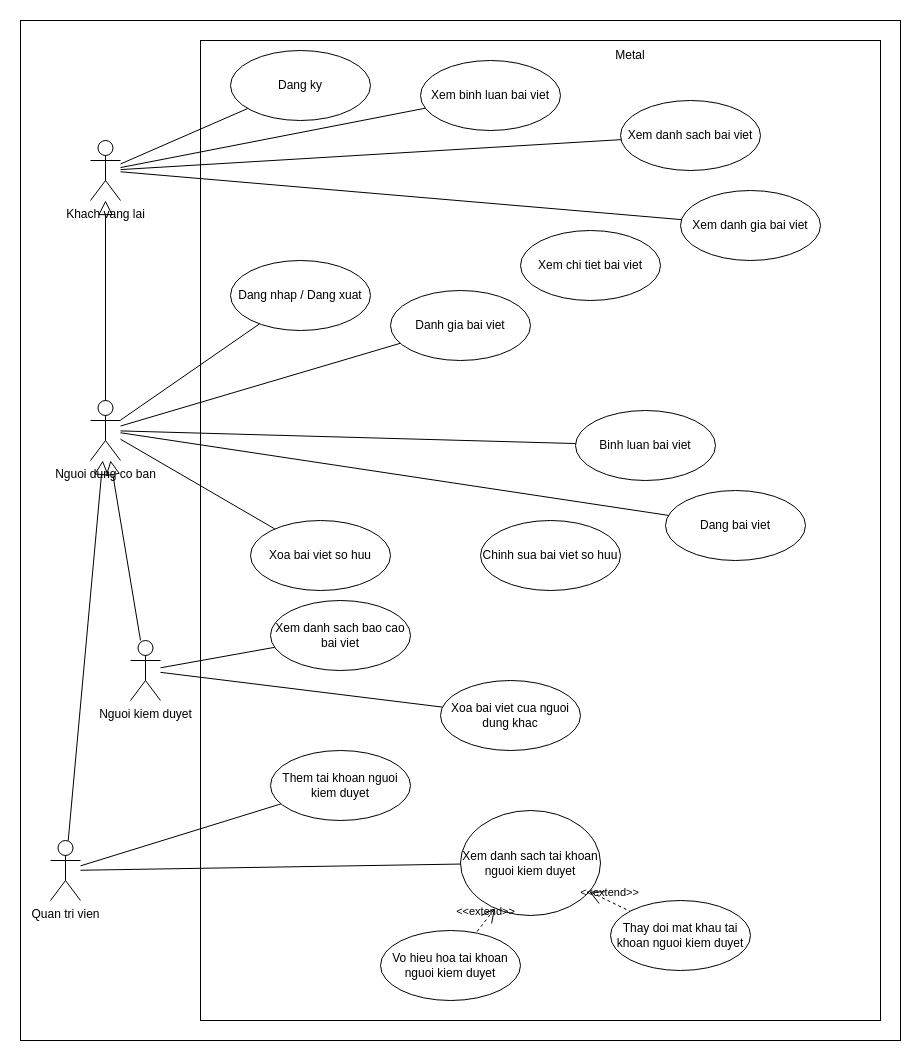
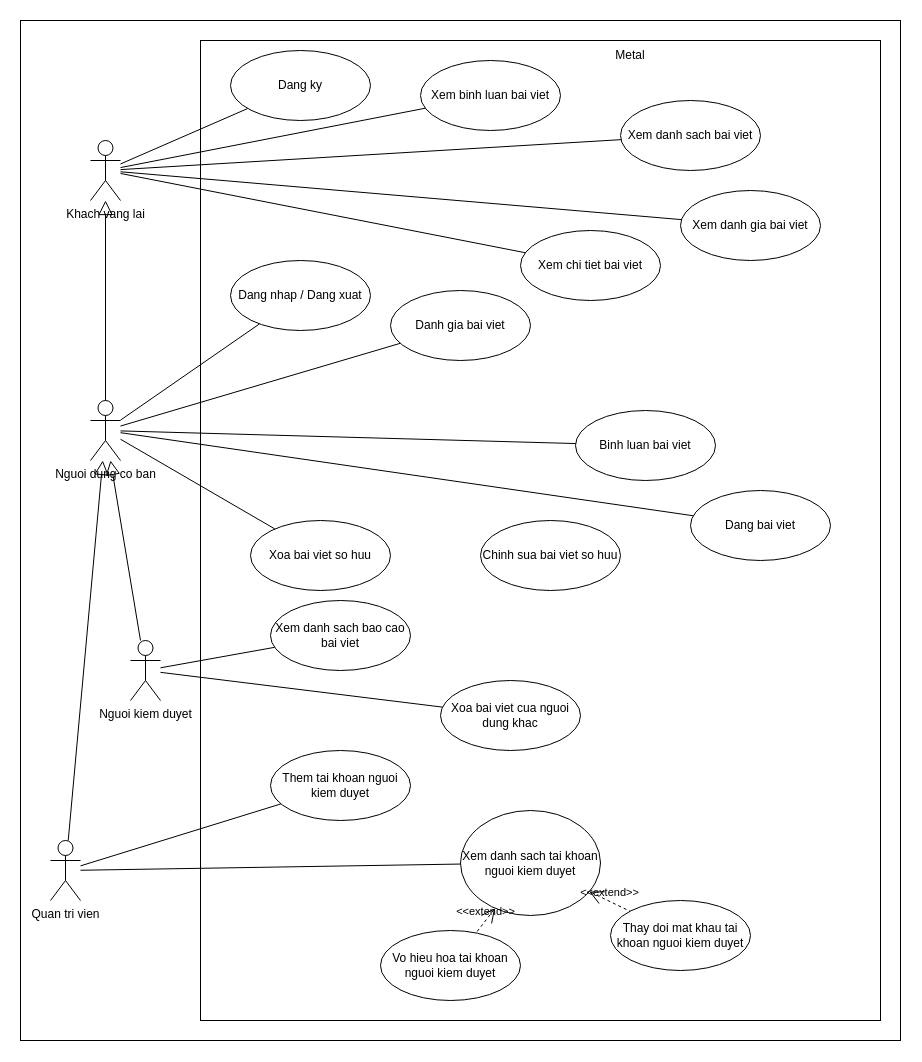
none -> (323, 213)
(736, 526) -> (761, 526)
